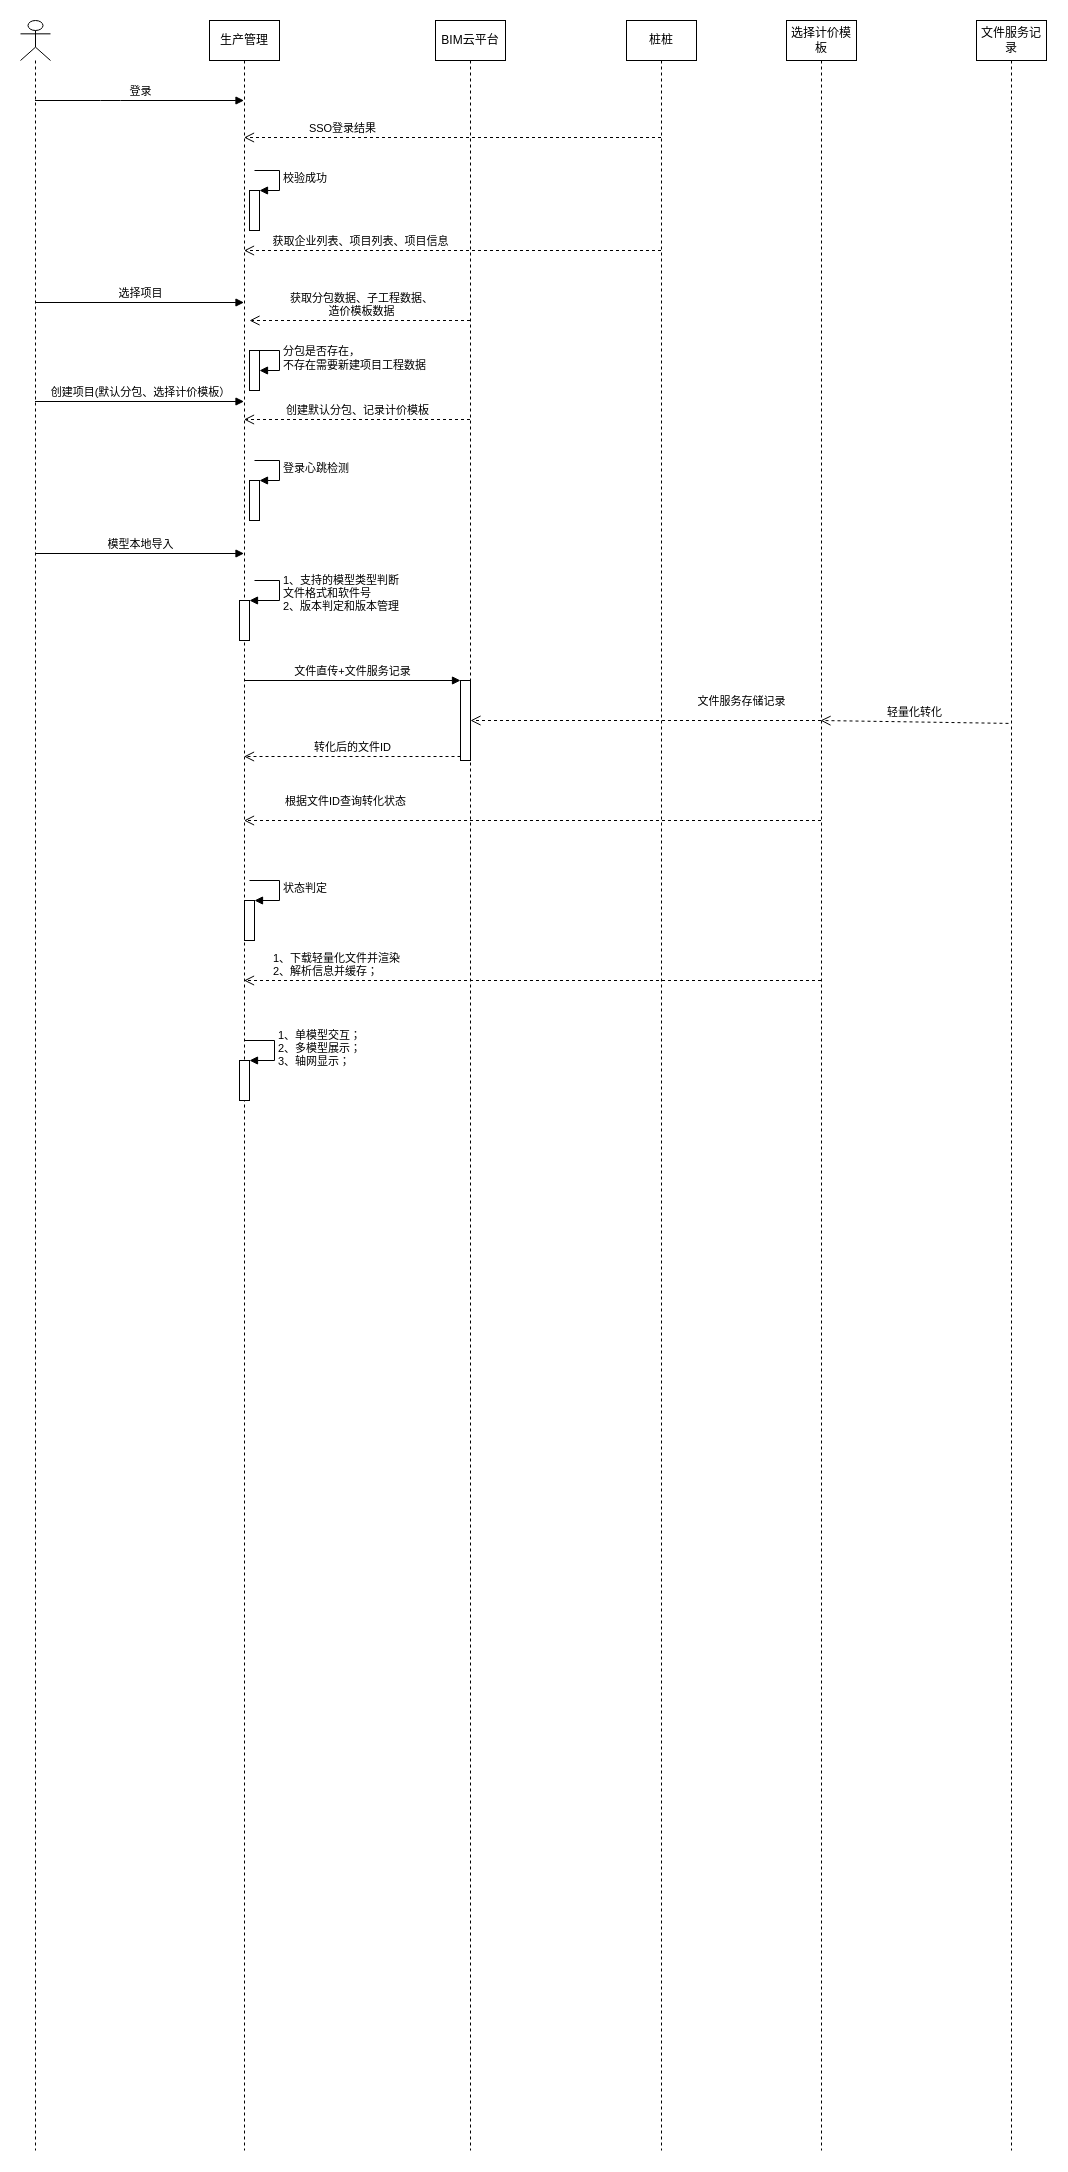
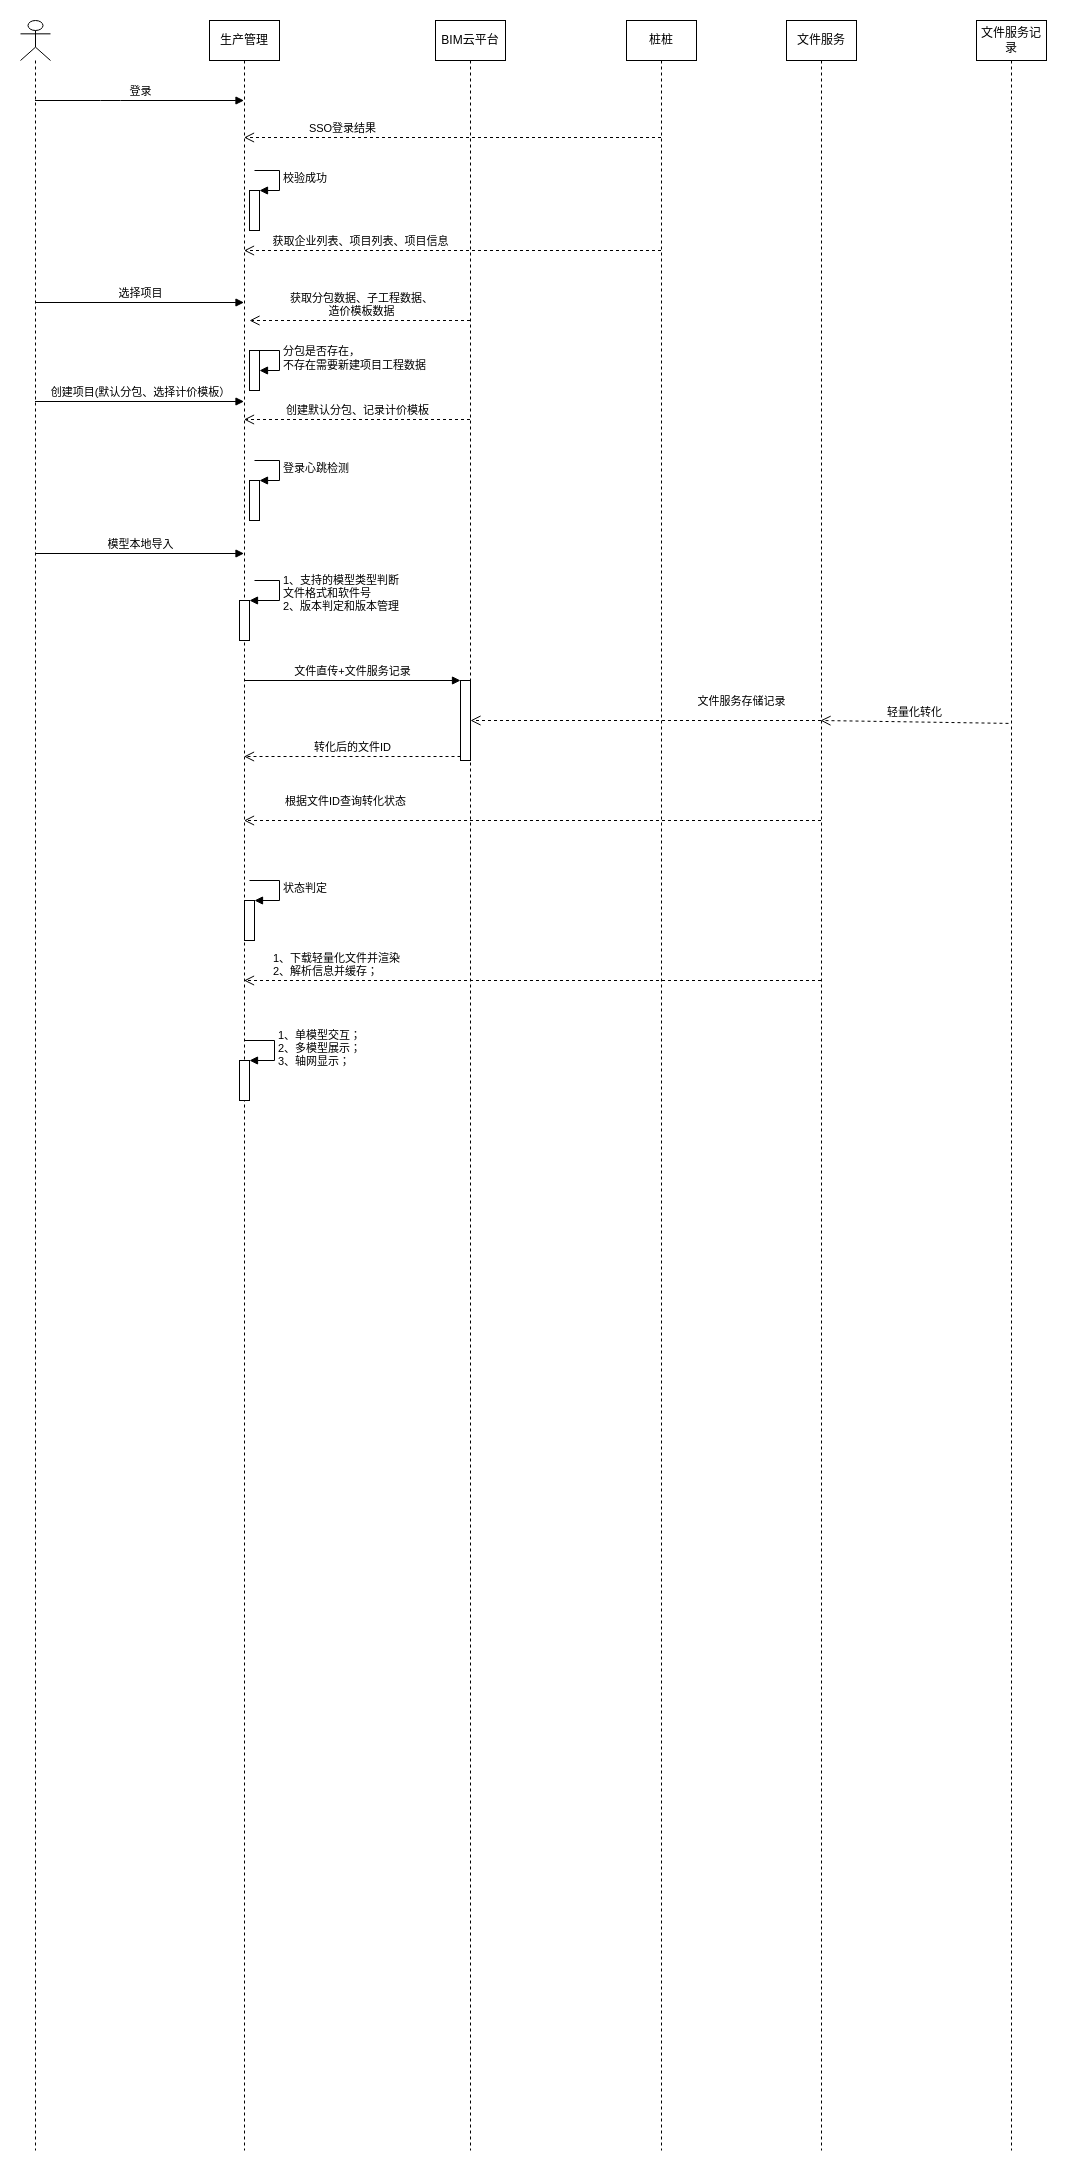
(822, 41) -> (822, 41)
